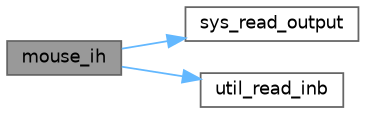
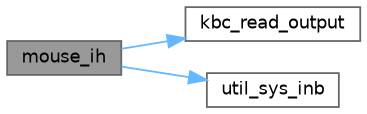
(272, 24) -> (273, 24)
(272, 90) -> (273, 90)
